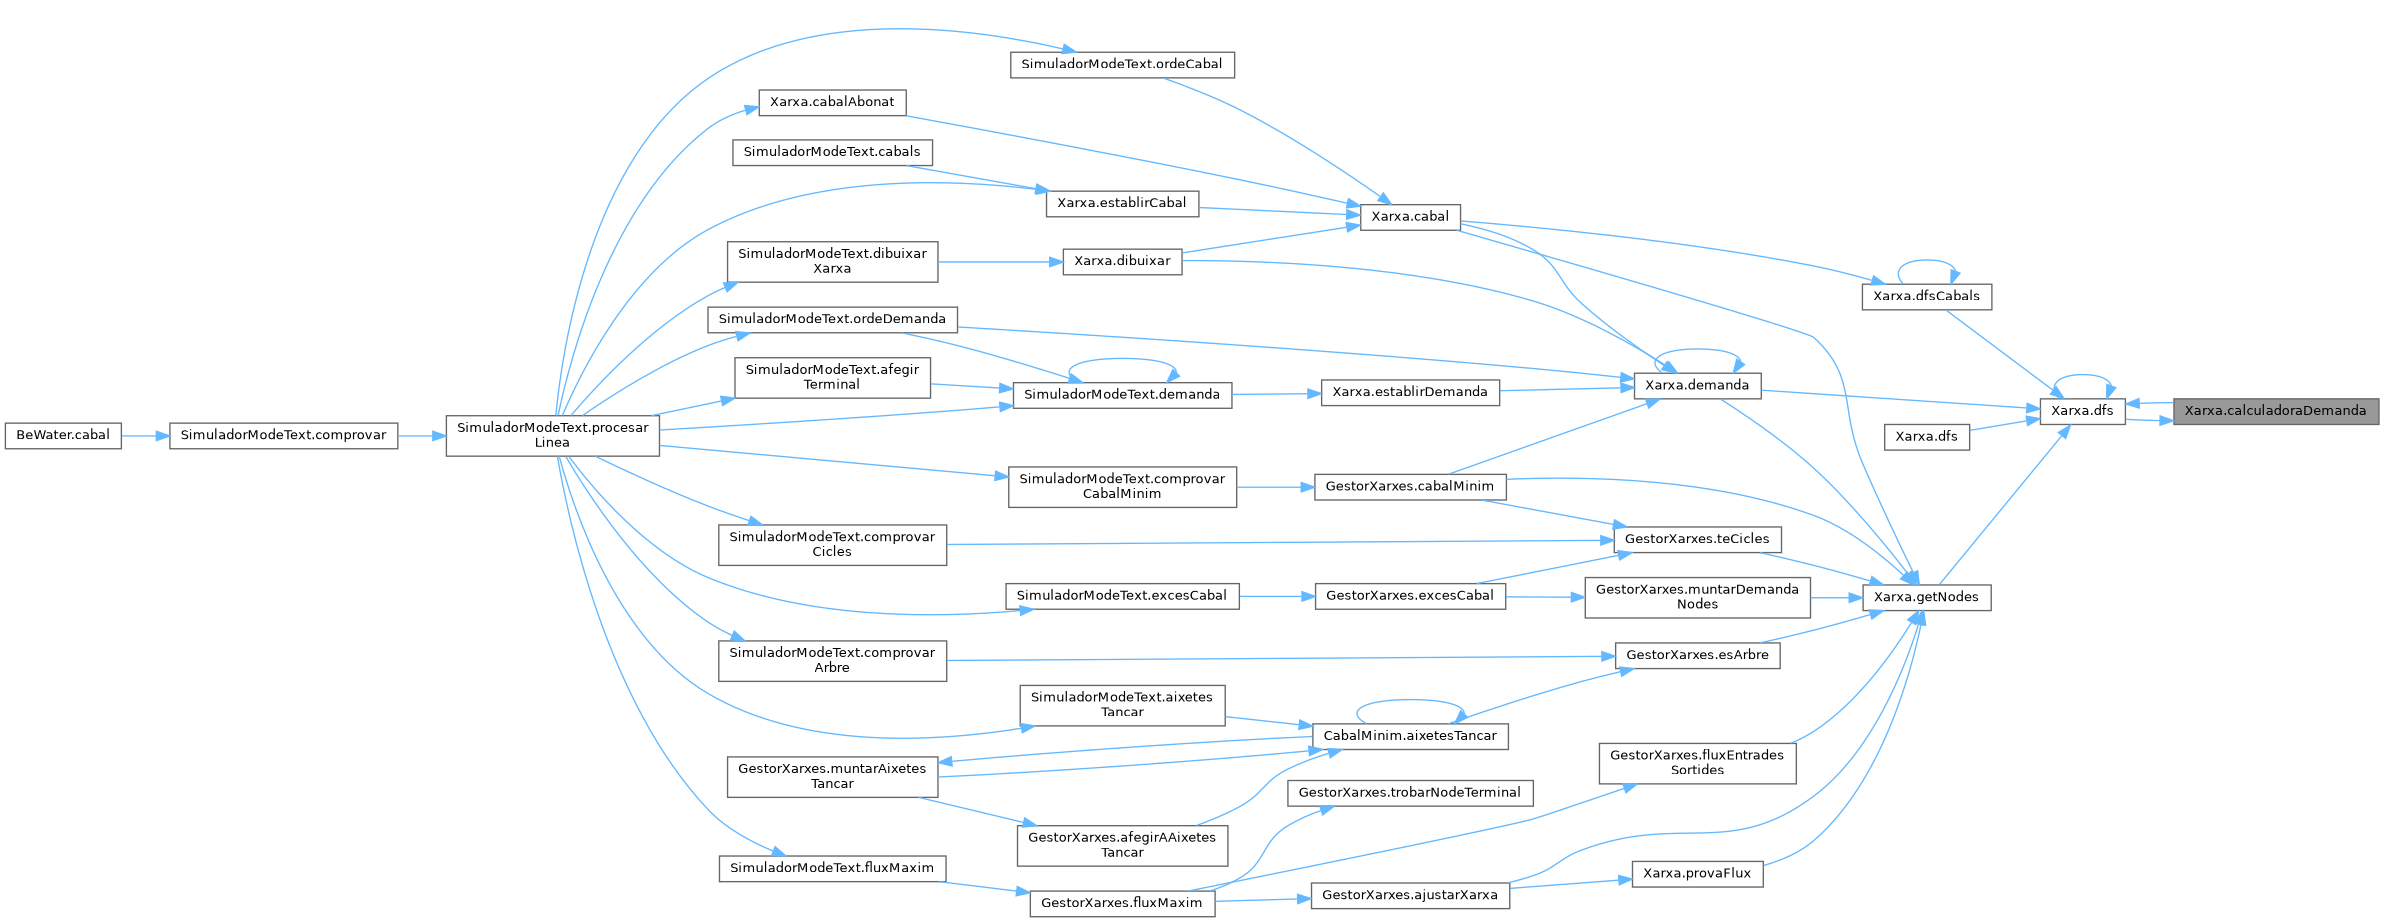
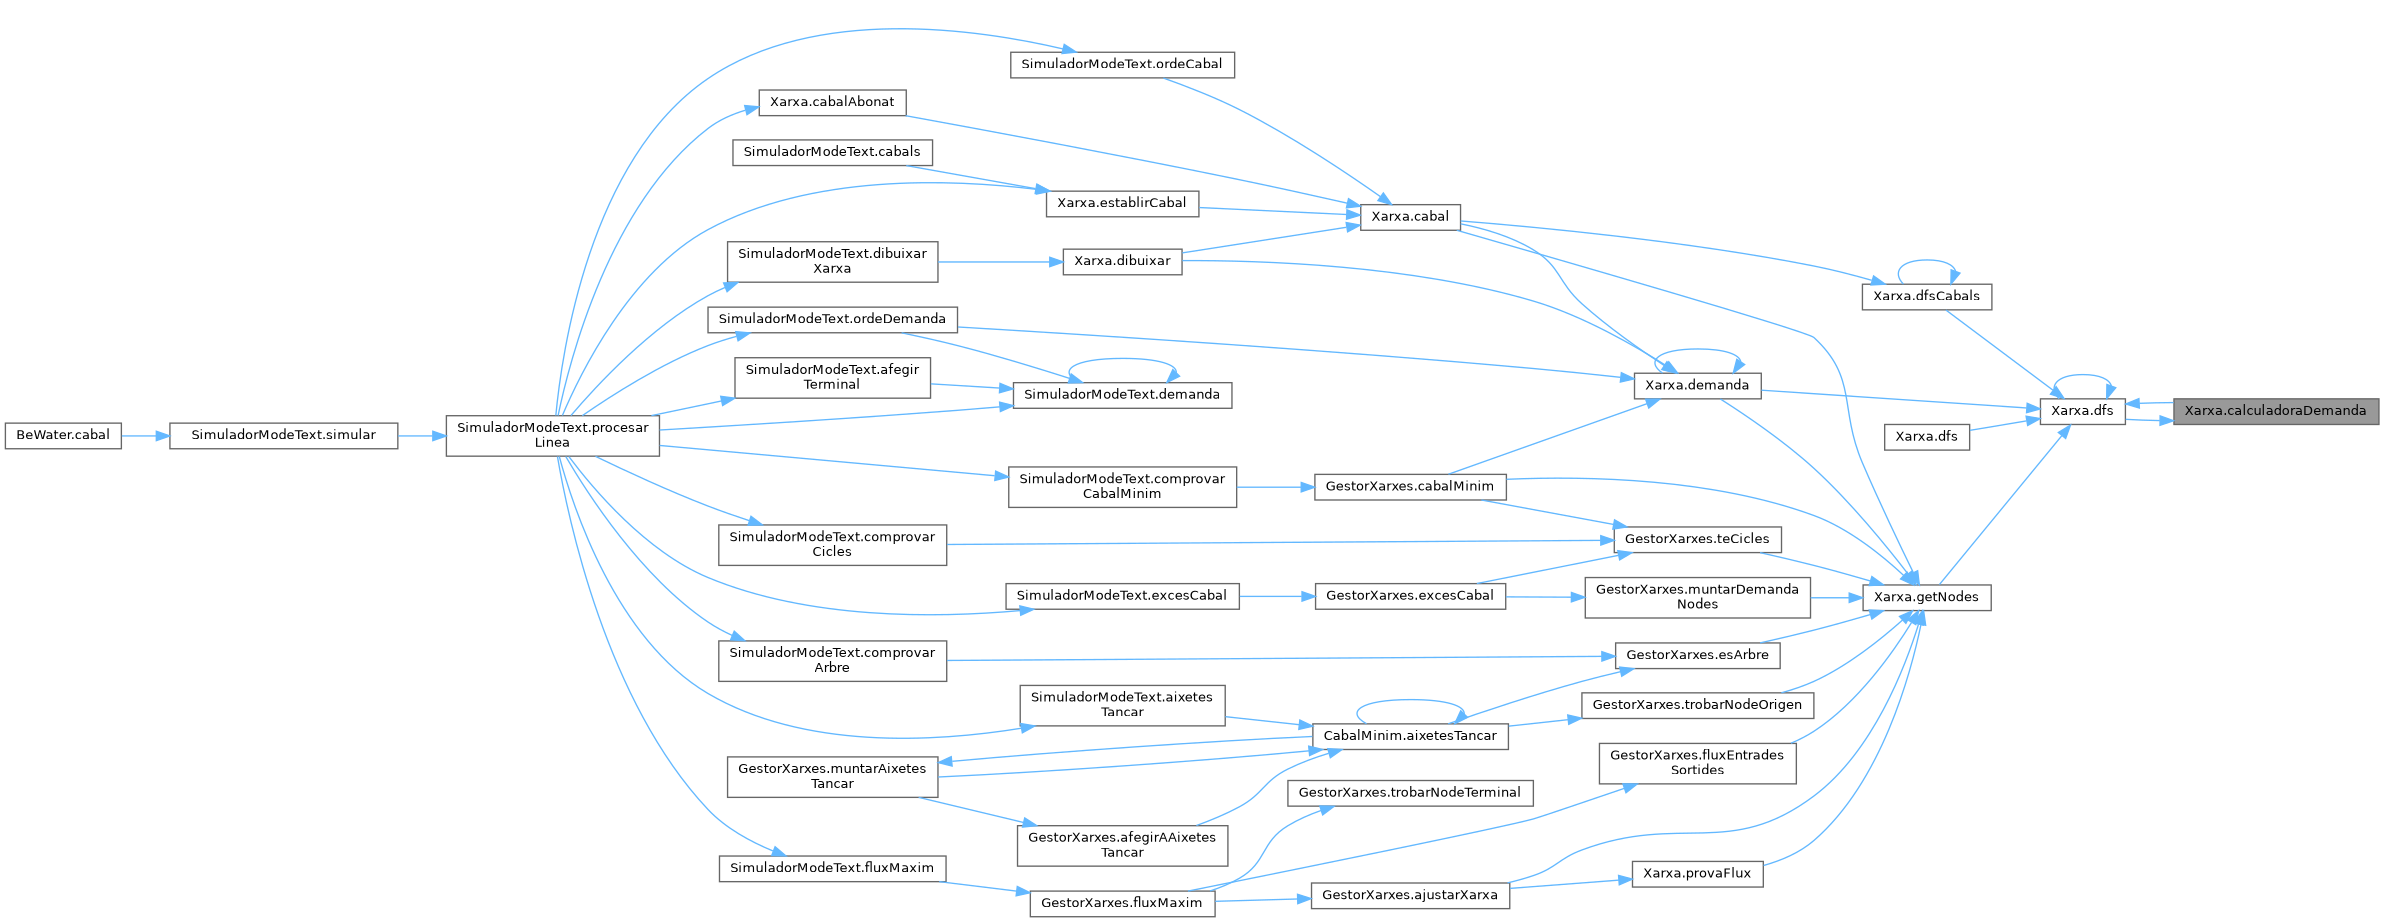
(1411, 393) -> none
(284, 436) -> (284, 436)
none -> (1698, 706)
